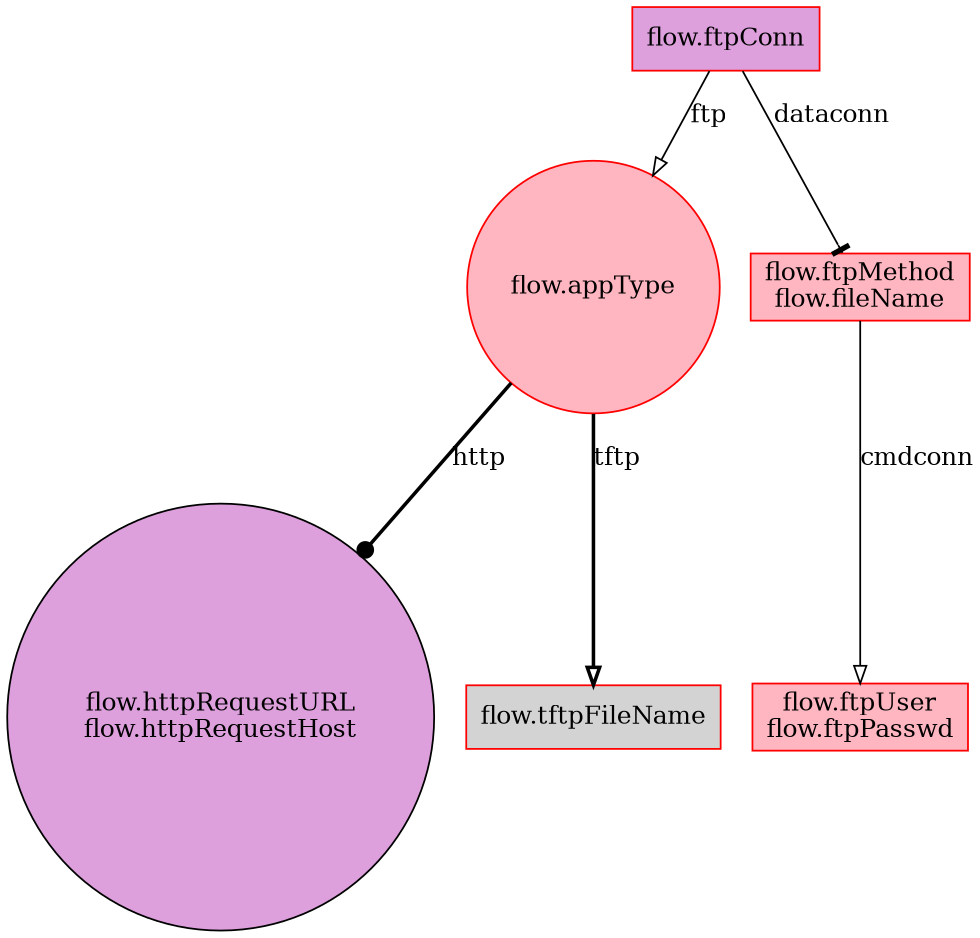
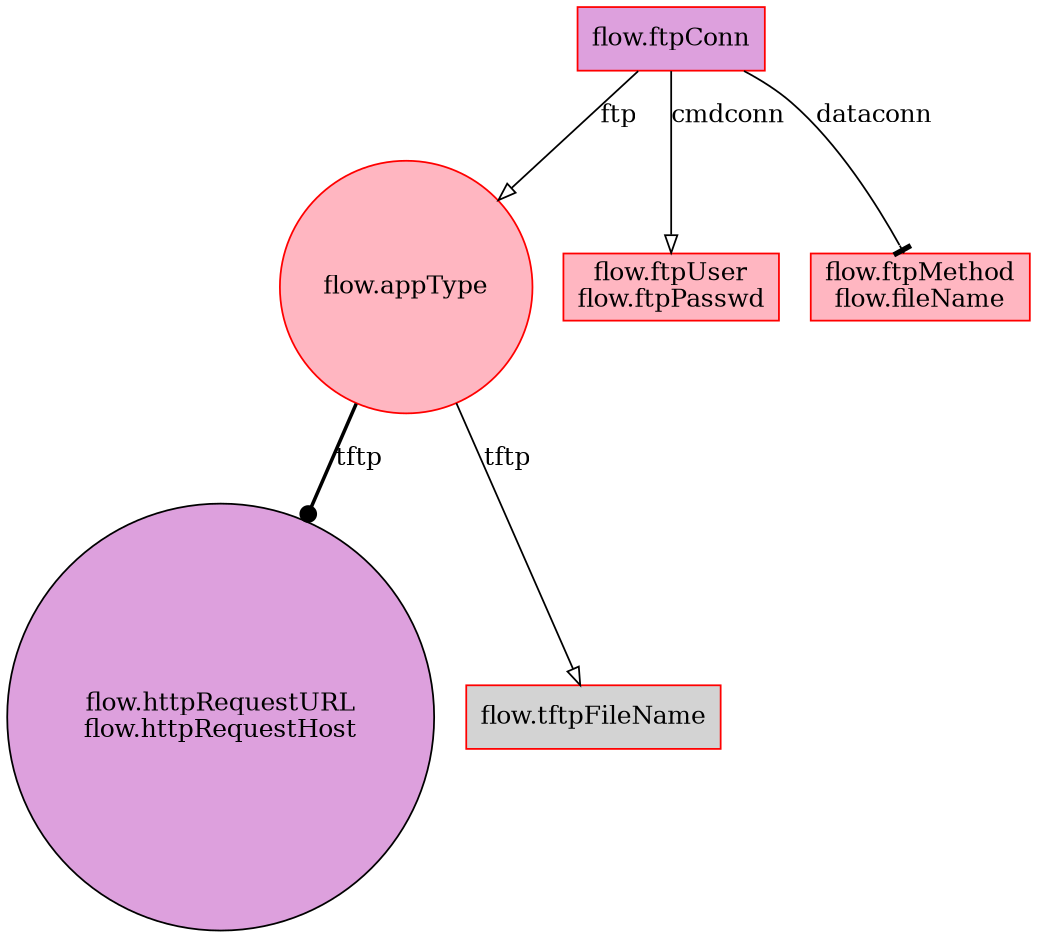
(480, 458) -> (359, 458)
(860, 493) -> (671, 153)
(593, 540) -> (515, 536)
